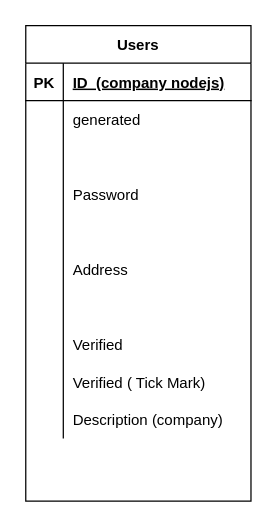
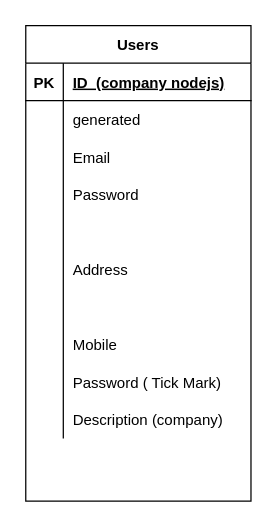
none -> (157, 157)
(102, 345) -> (94, 345)
(149, 383) -> (153, 383)
